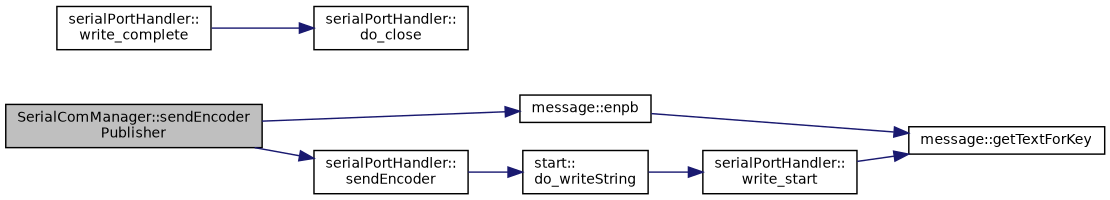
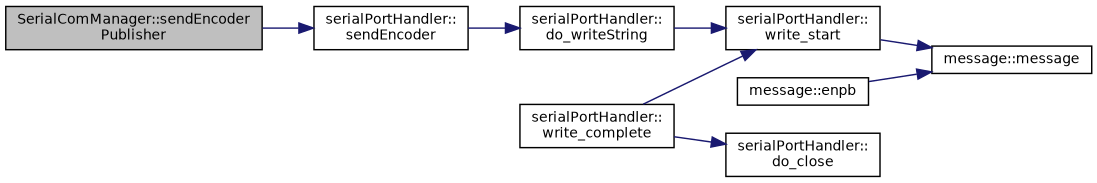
none -> (693, 80)
(384, 116) -> none
(1007, 140) -> (1012, 60)
(585, 172) -> (597, 28)
